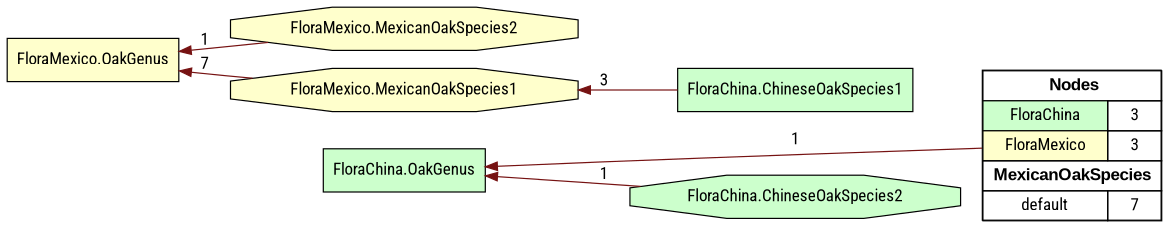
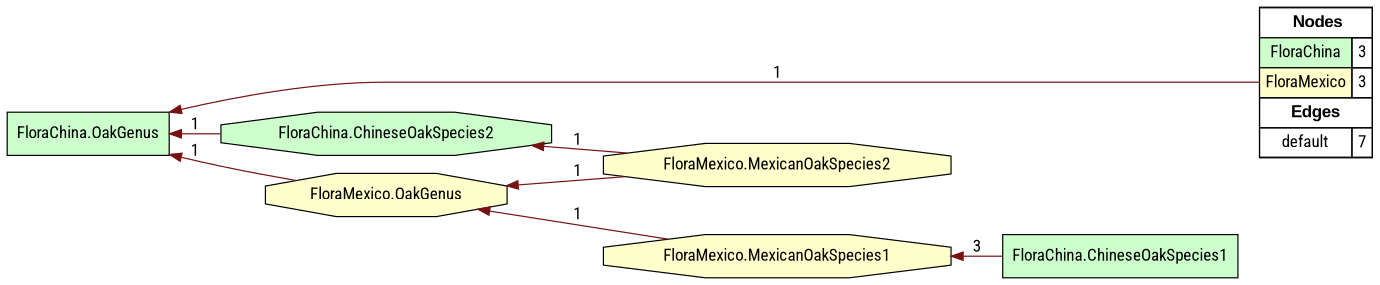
(93, 60) -> (386, 195)
(205, 64) -> (578, 215)
none -> (585, 150)
none -> (238, 170)
(1072, 175) -> (1316, 112)
